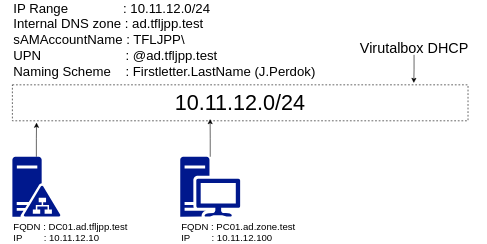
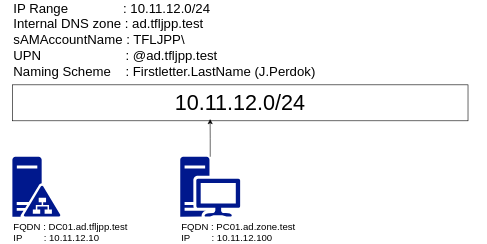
(414, 49) -> none
(414, 77) -> none
(240, 103) -> (240, 103)
(36, 142) -> none
